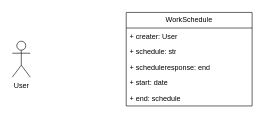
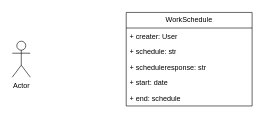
(173, 68) -> (173, 68)
(22, 86) -> (22, 86)
